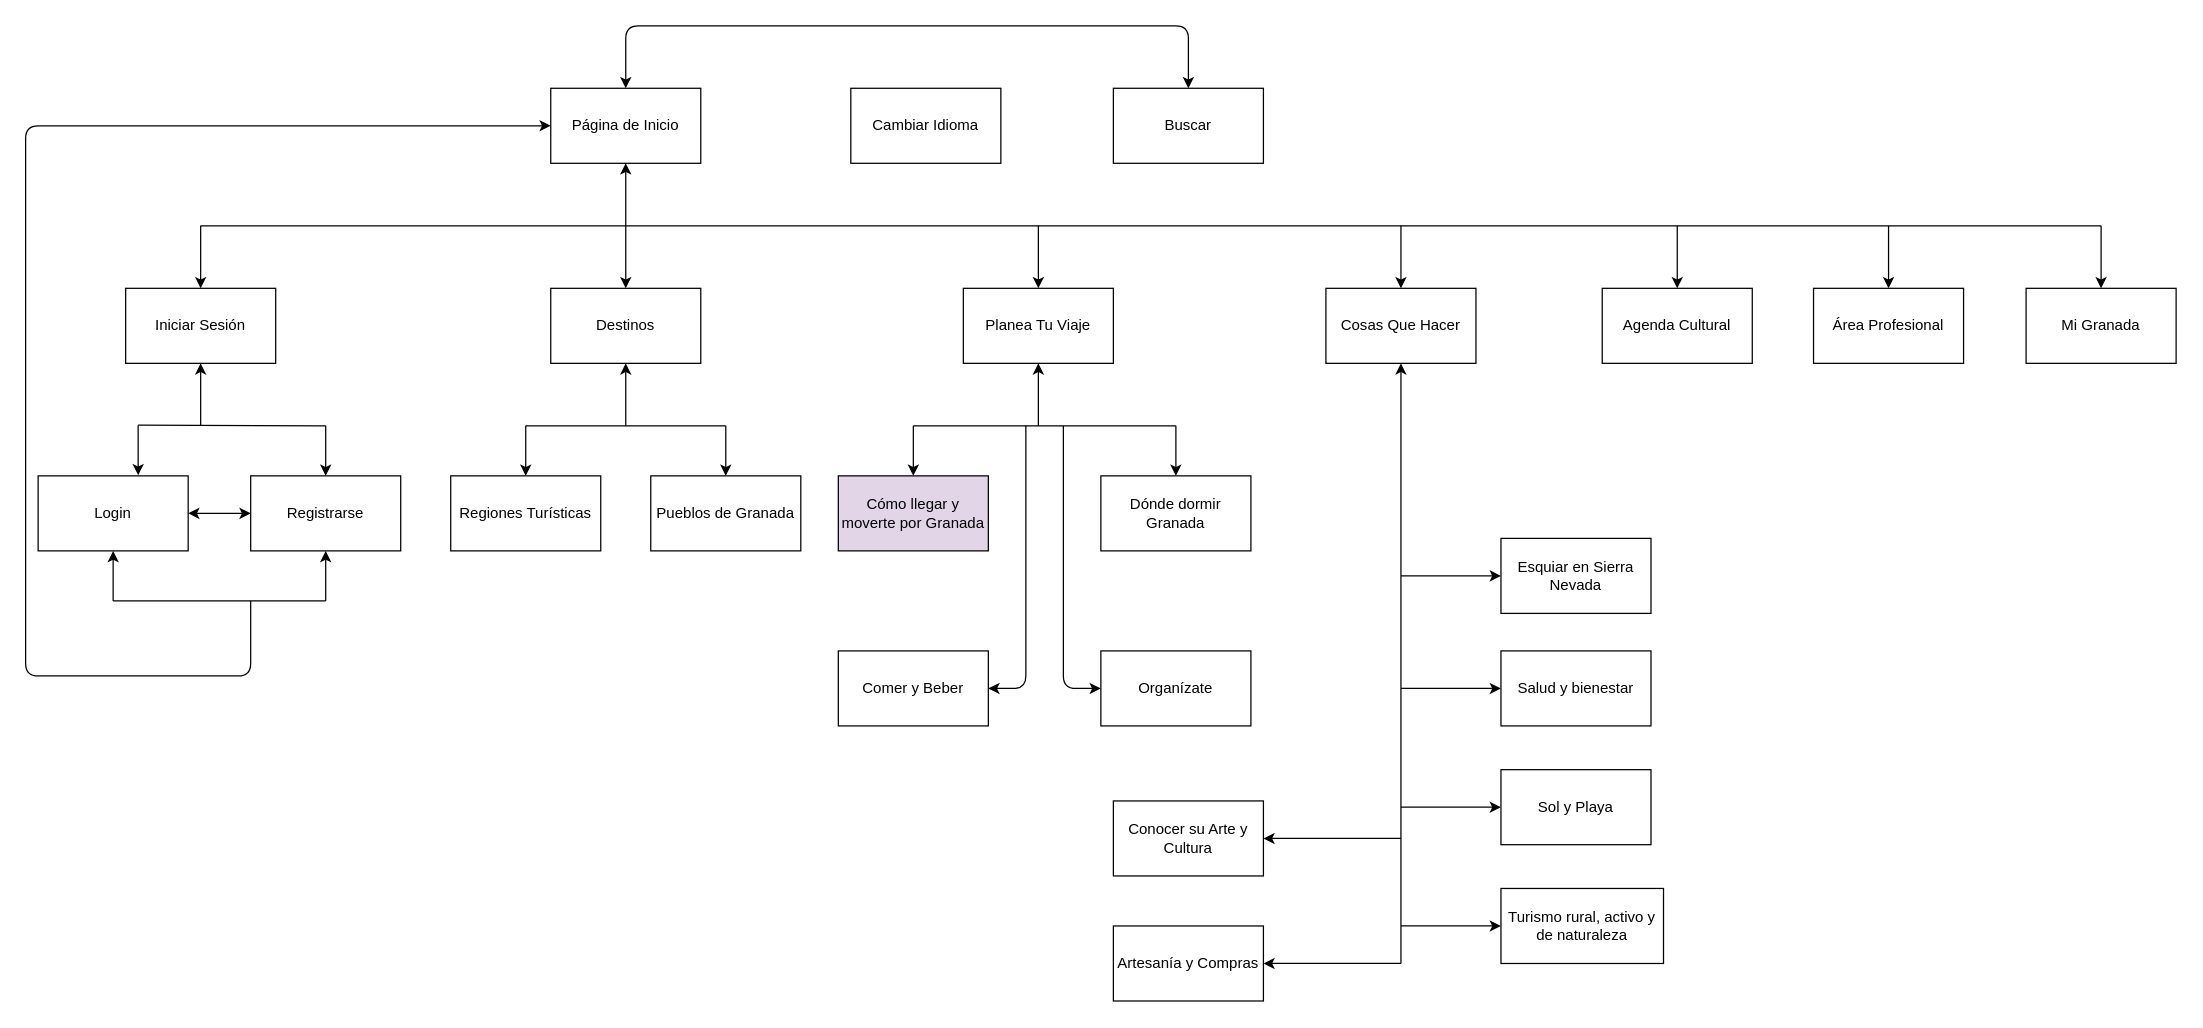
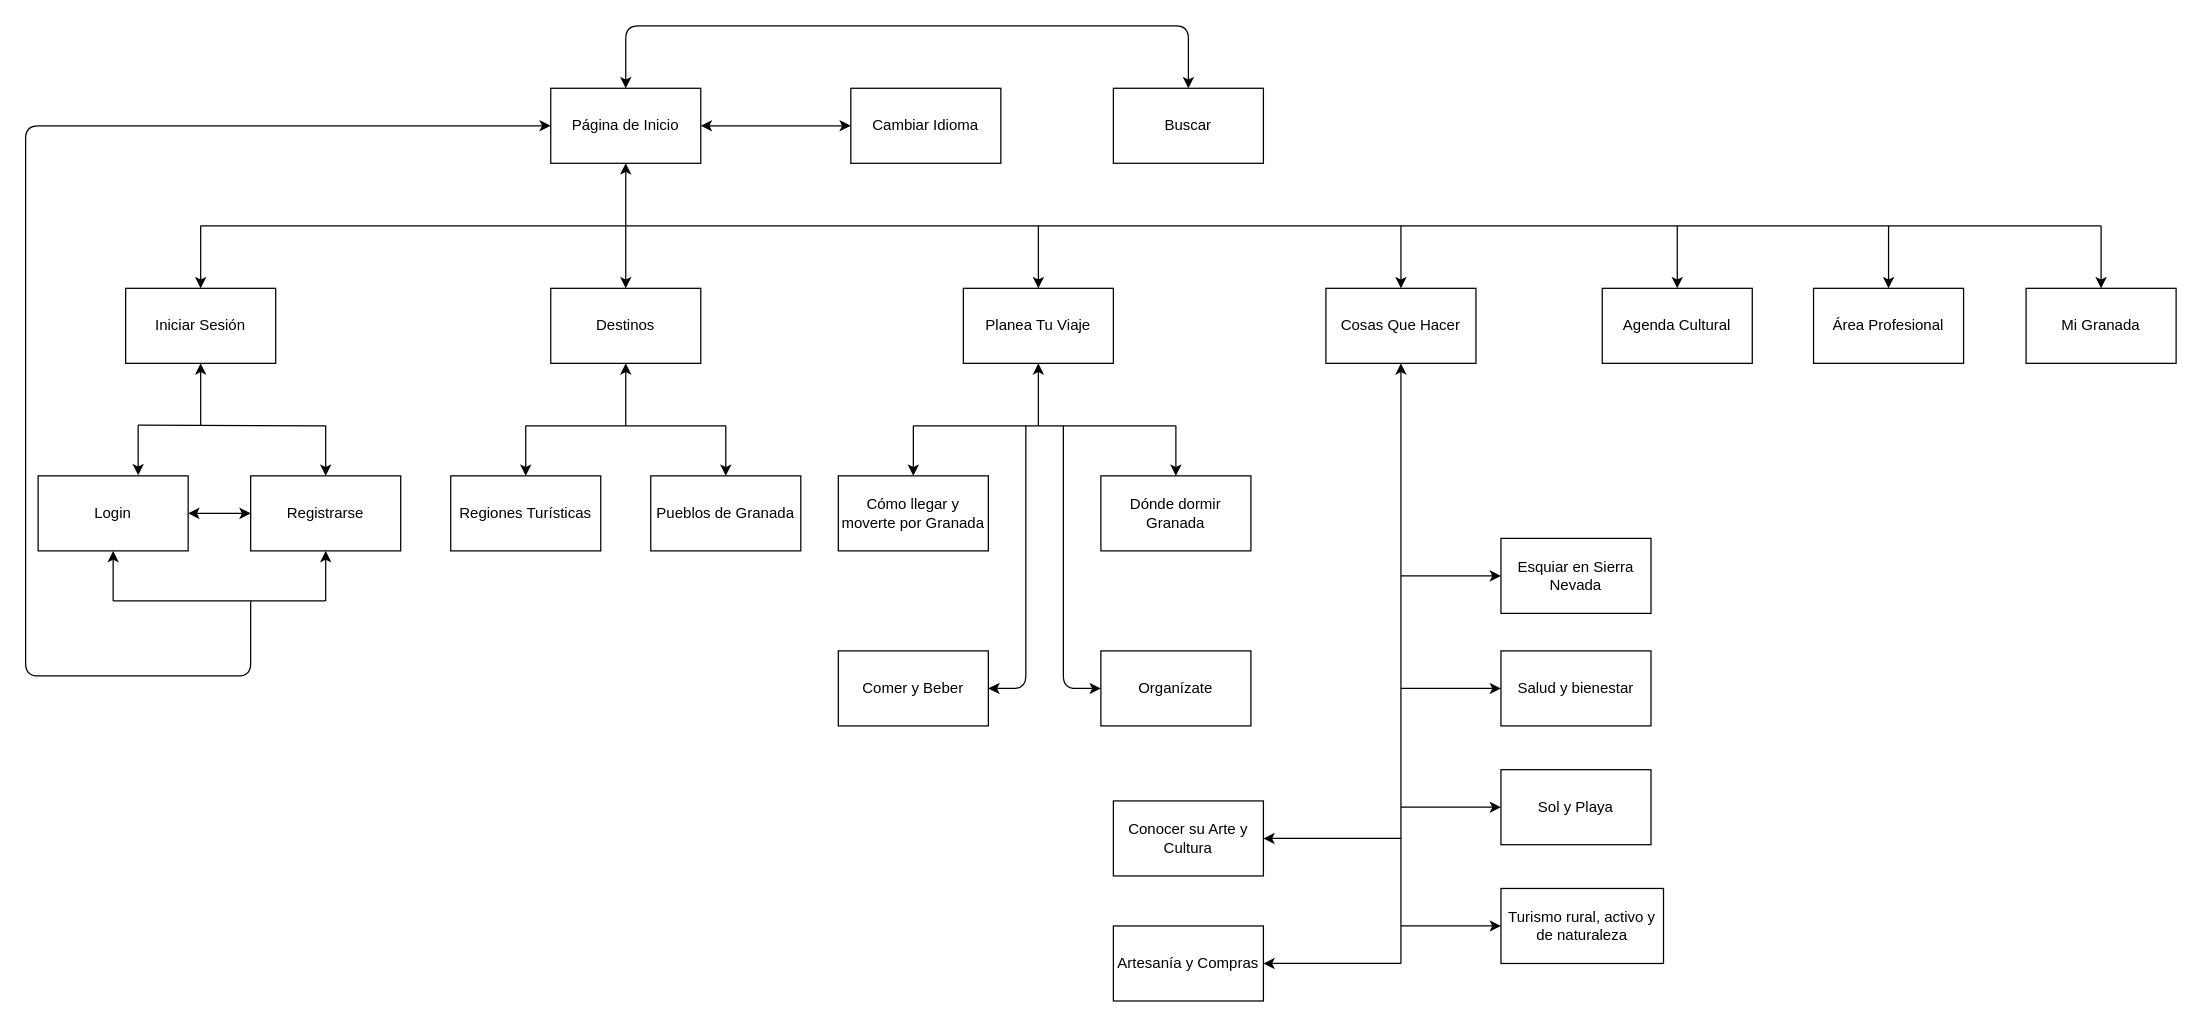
none -> (776, 126)
(913, 513) -> (913, 513)
